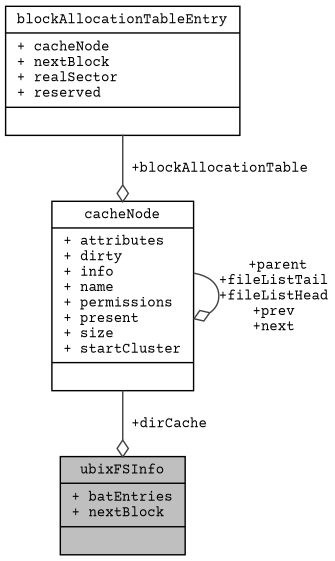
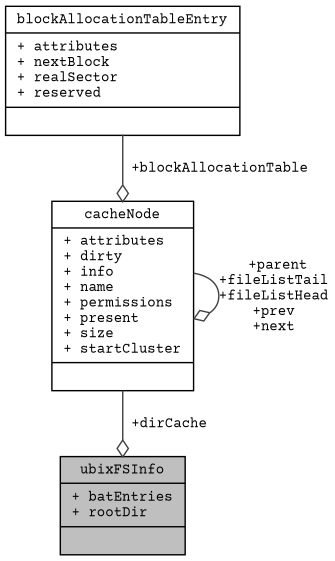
(64, 46) -> (68, 46)
(119, 512) -> (110, 512)
